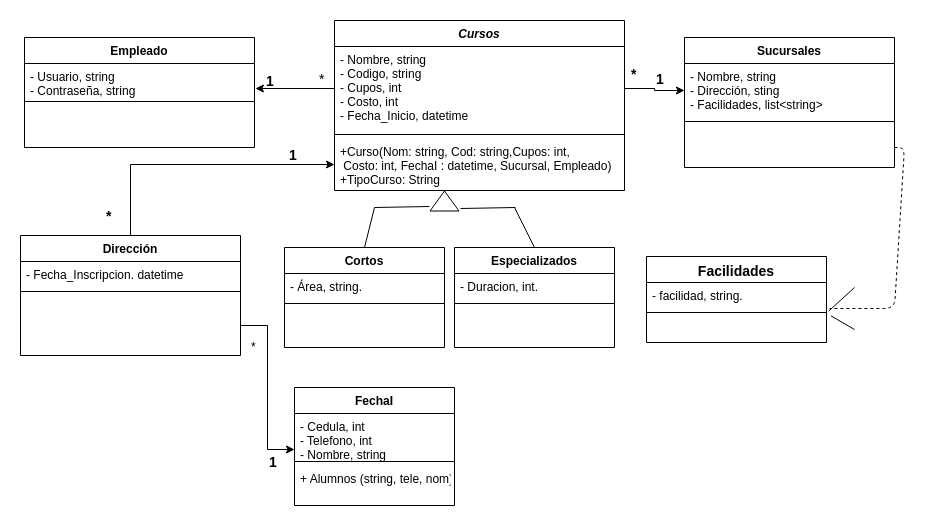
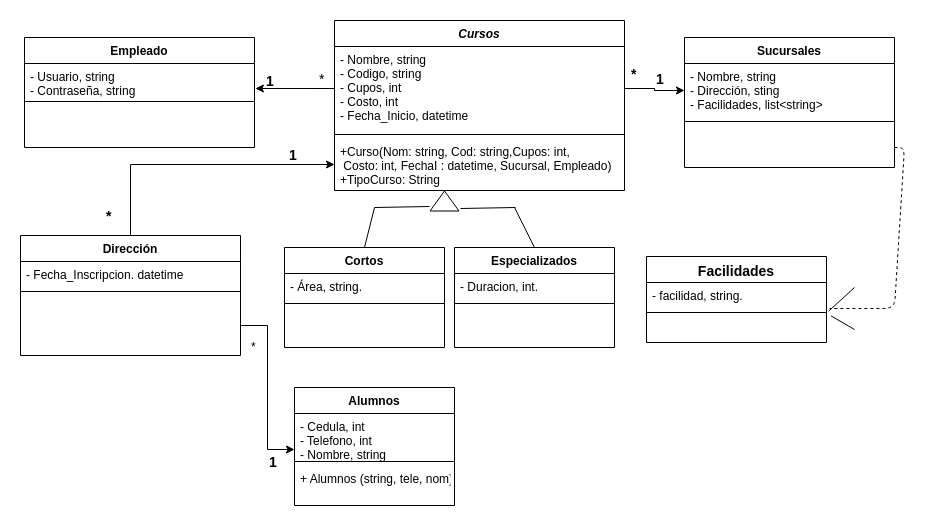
(374, 401) -> (374, 401)
